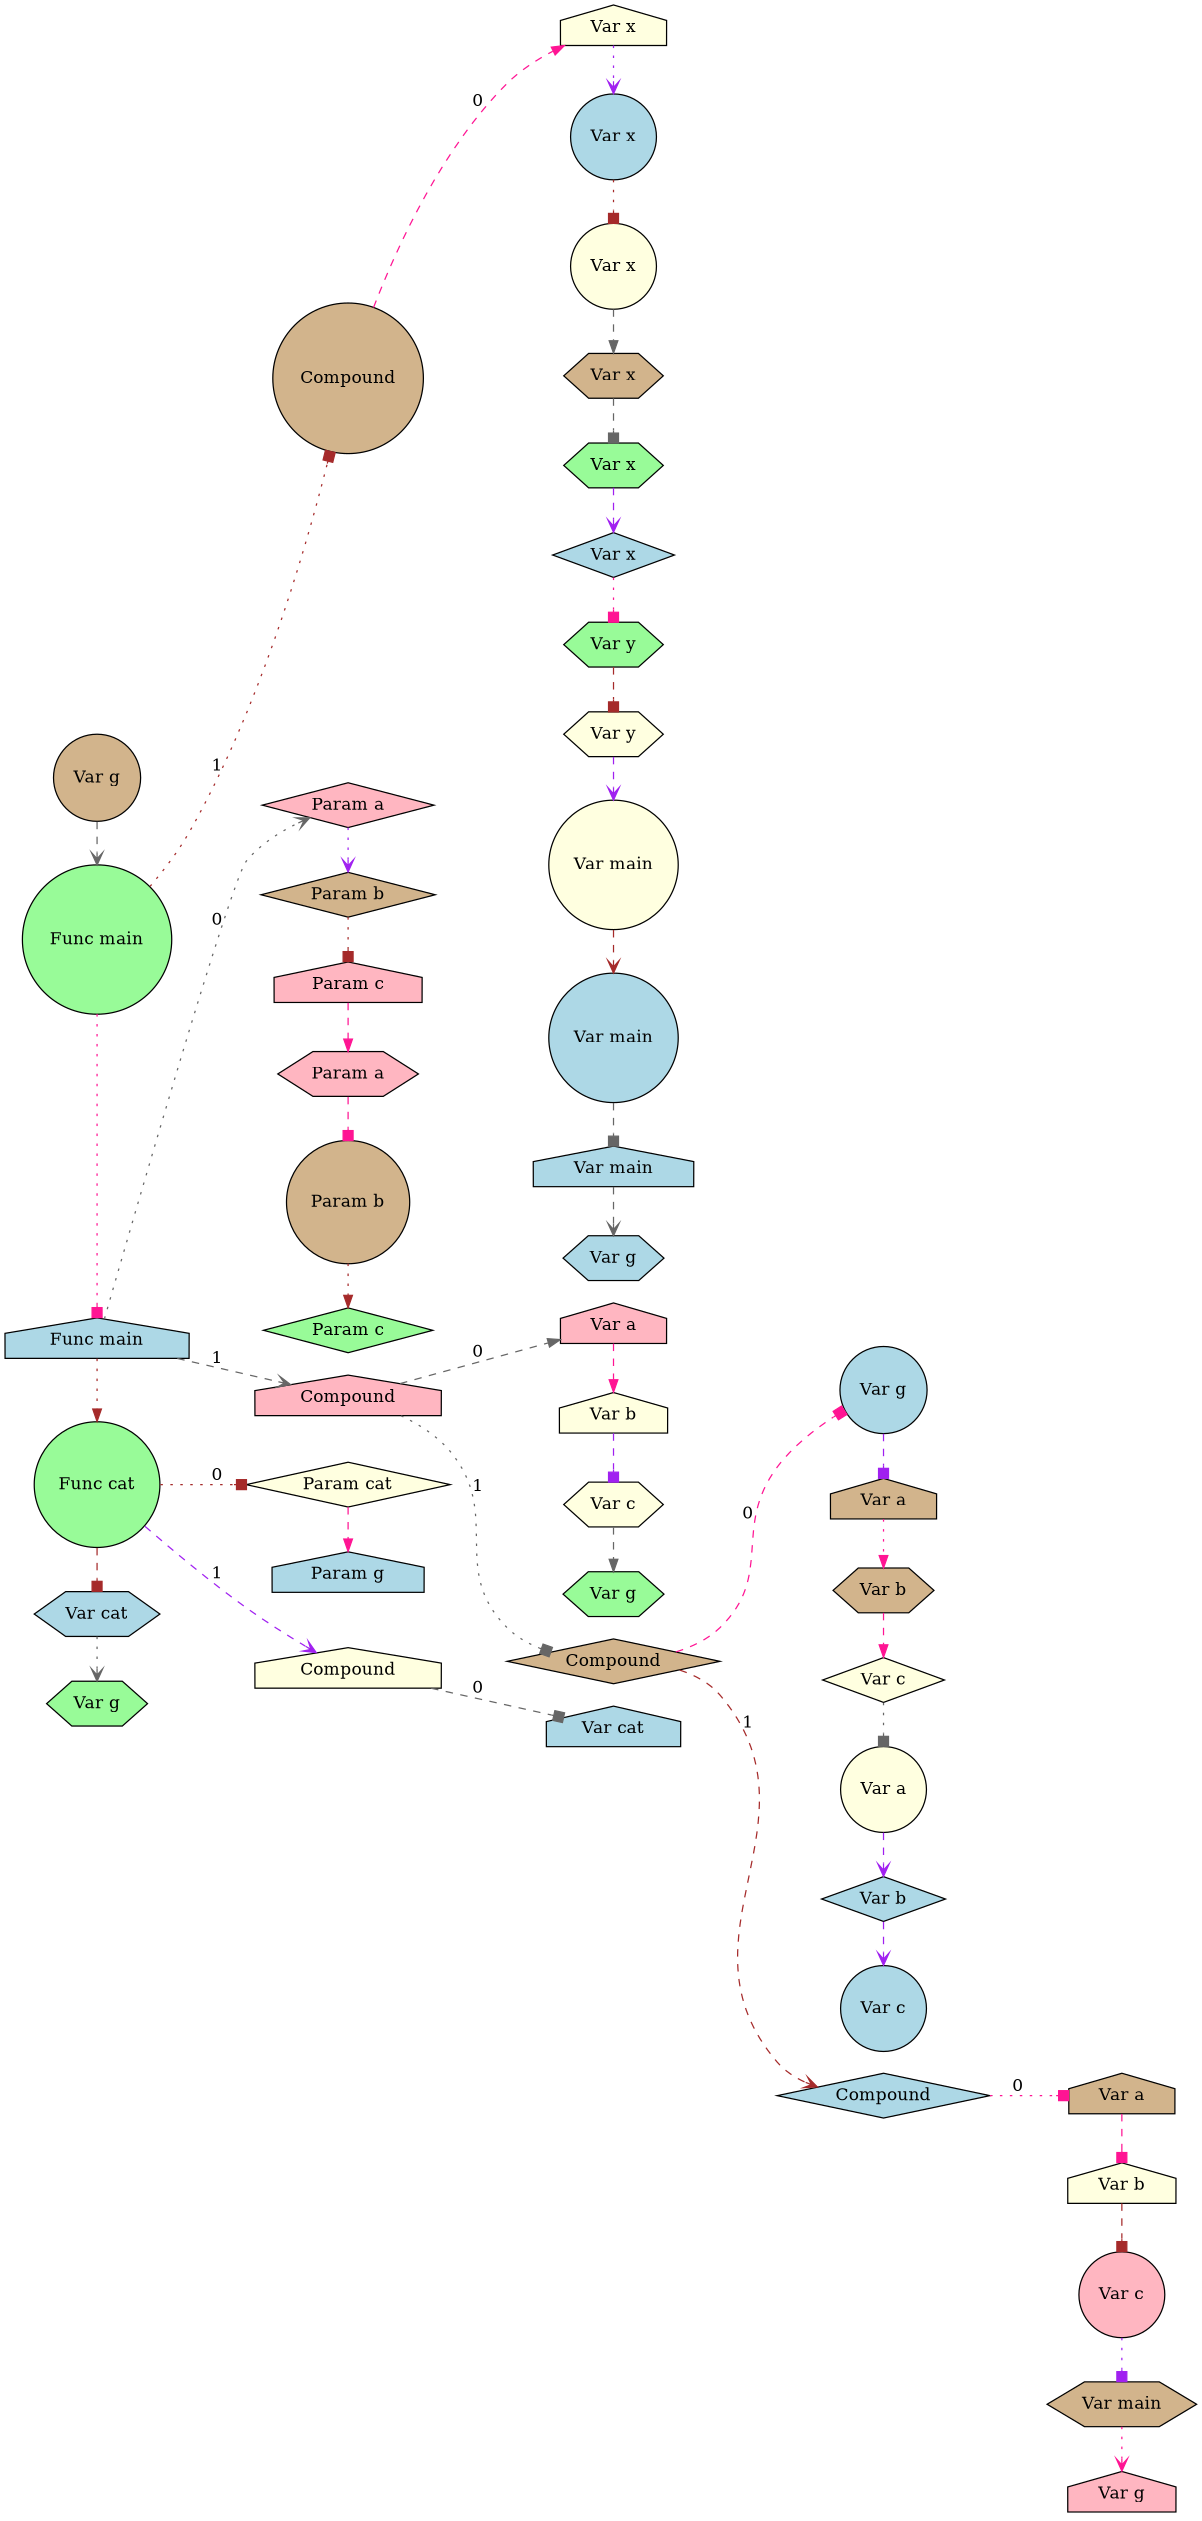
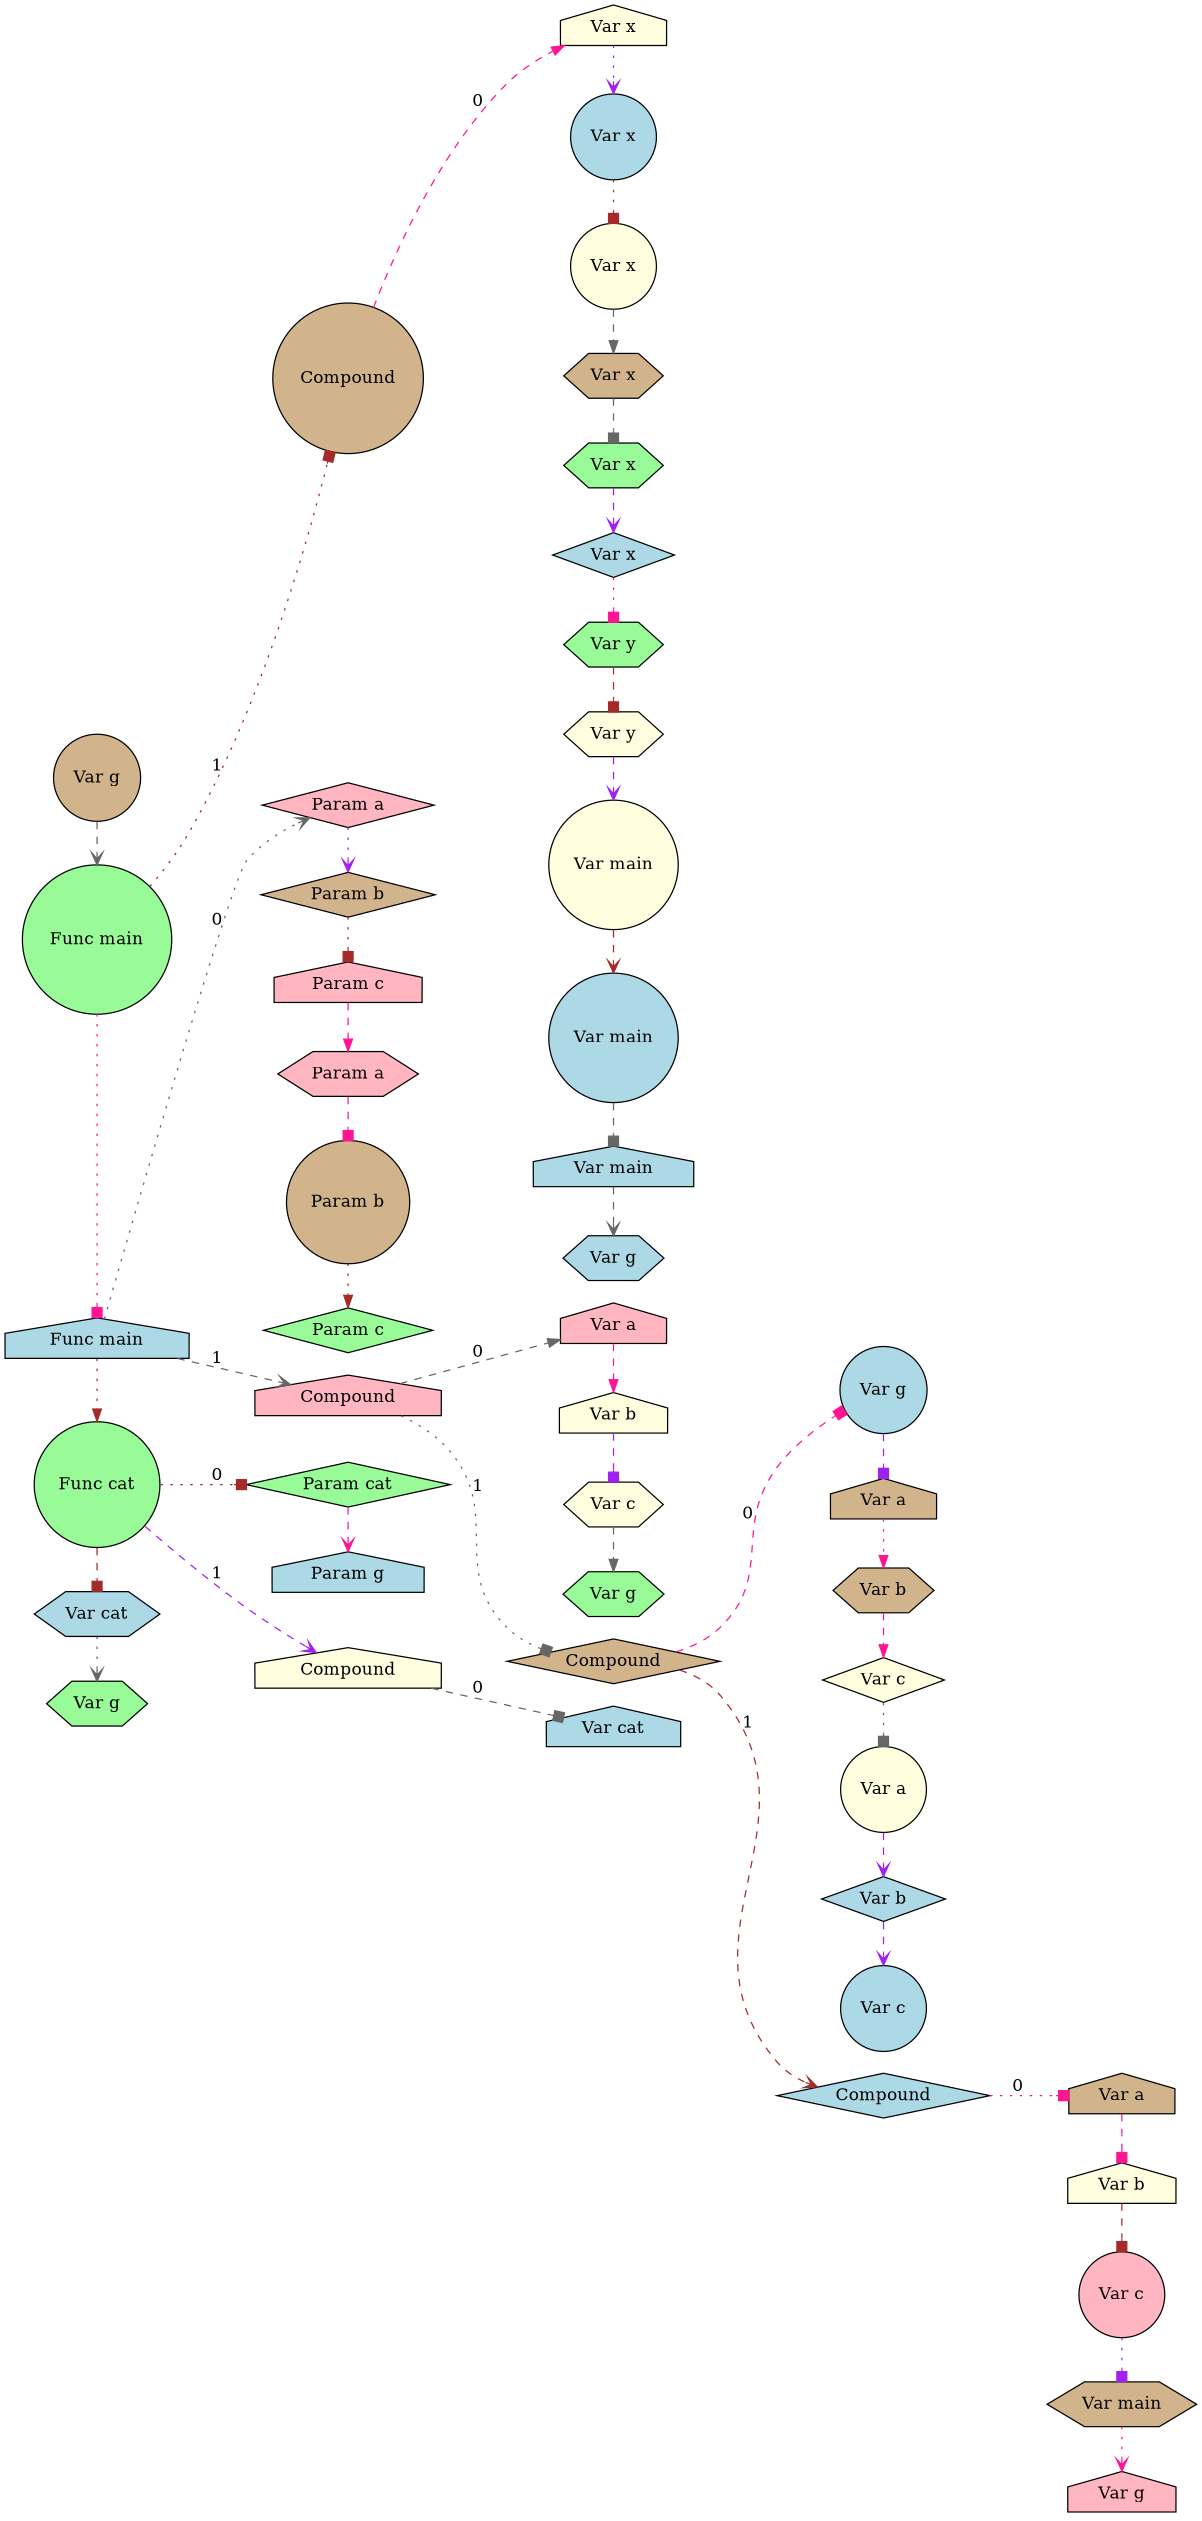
(348, 1485) -> (348, 1485)
(348, 1523) -> (348, 1523)
